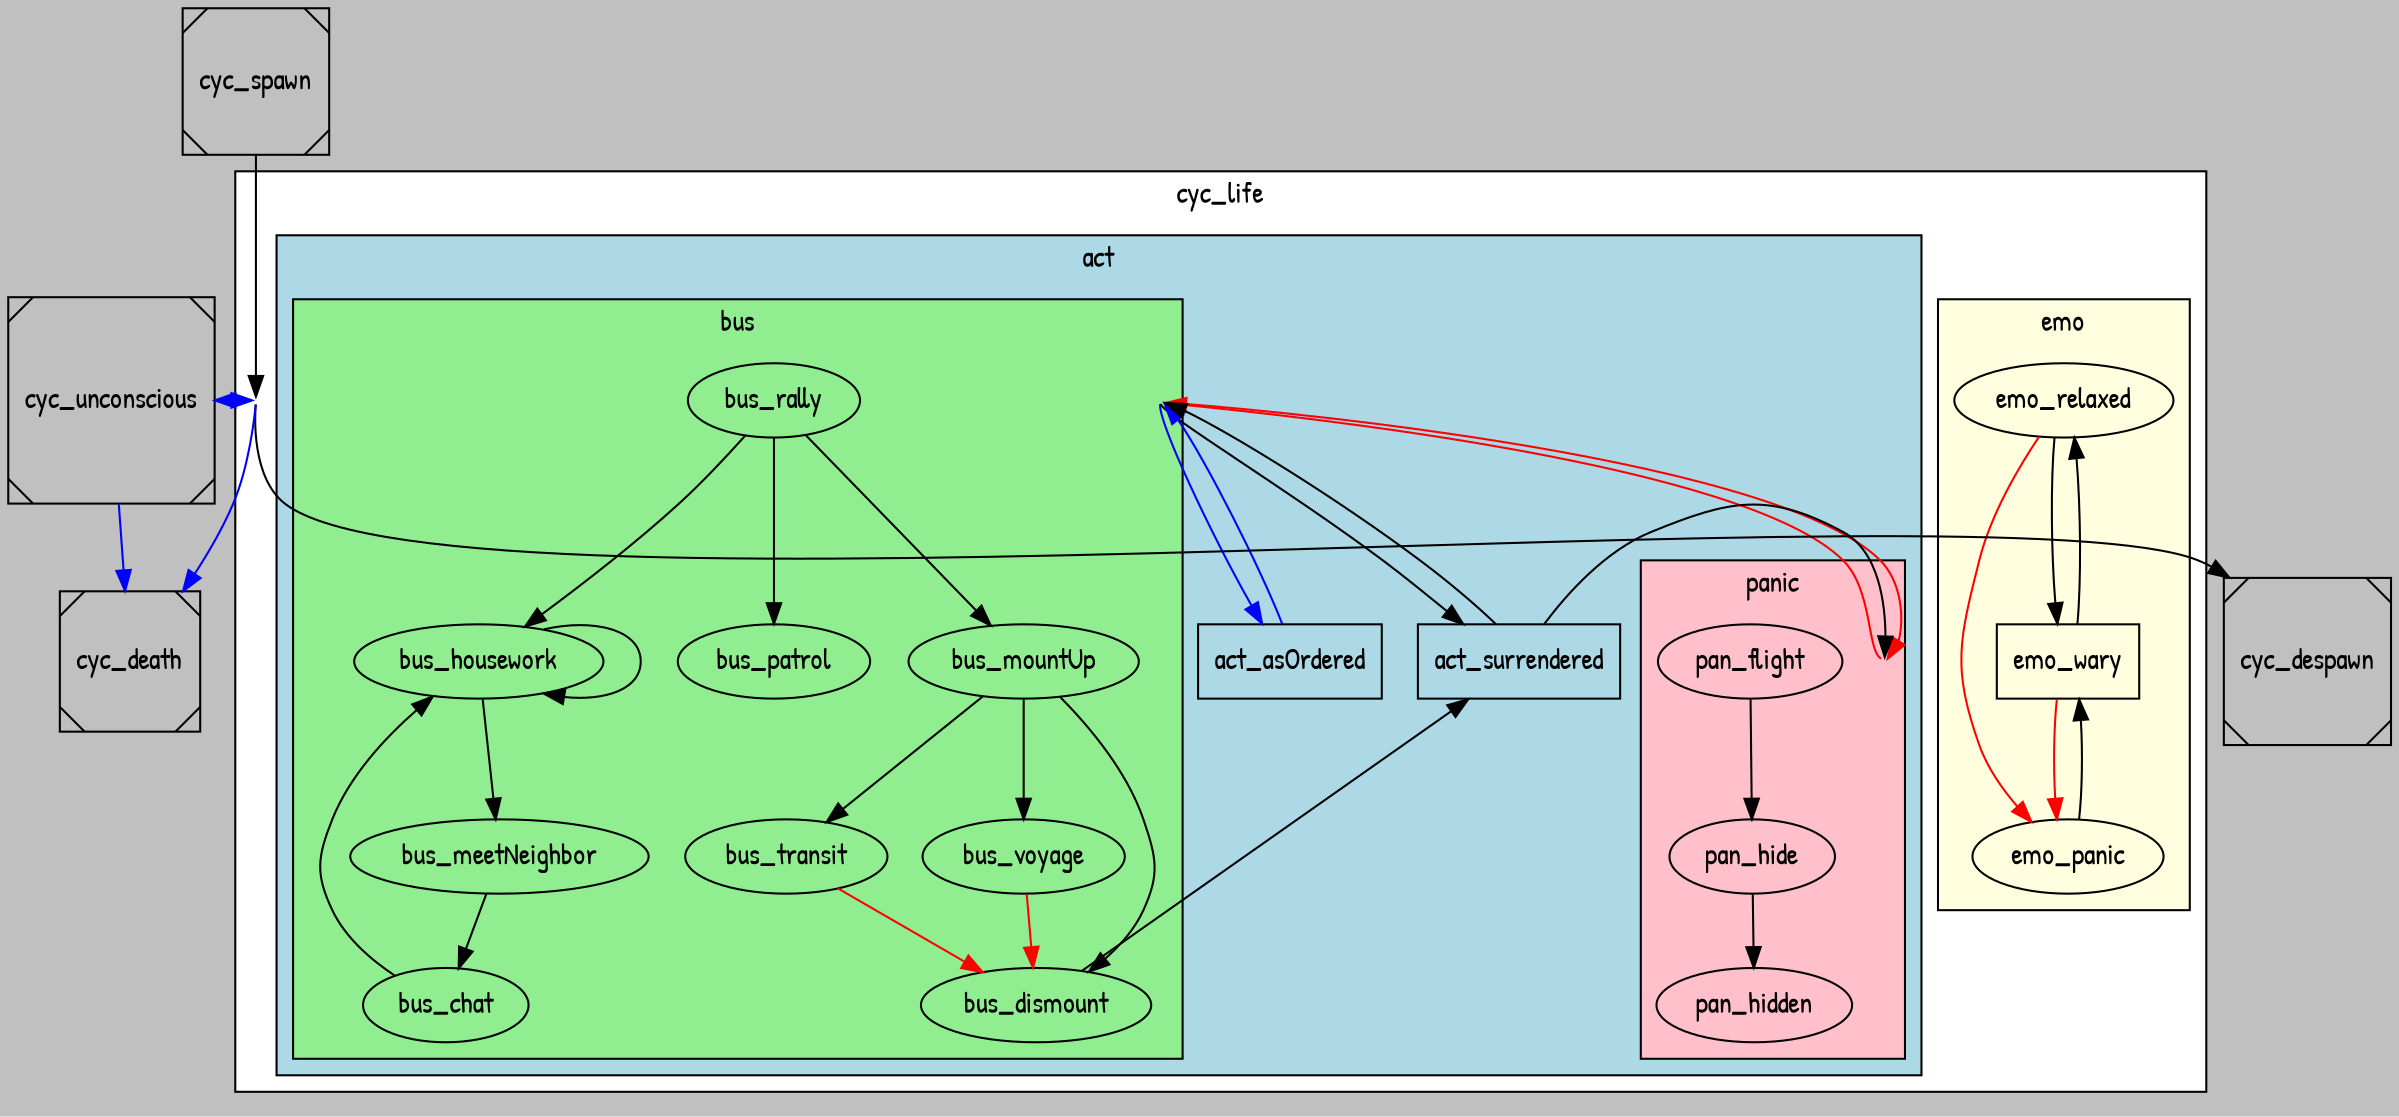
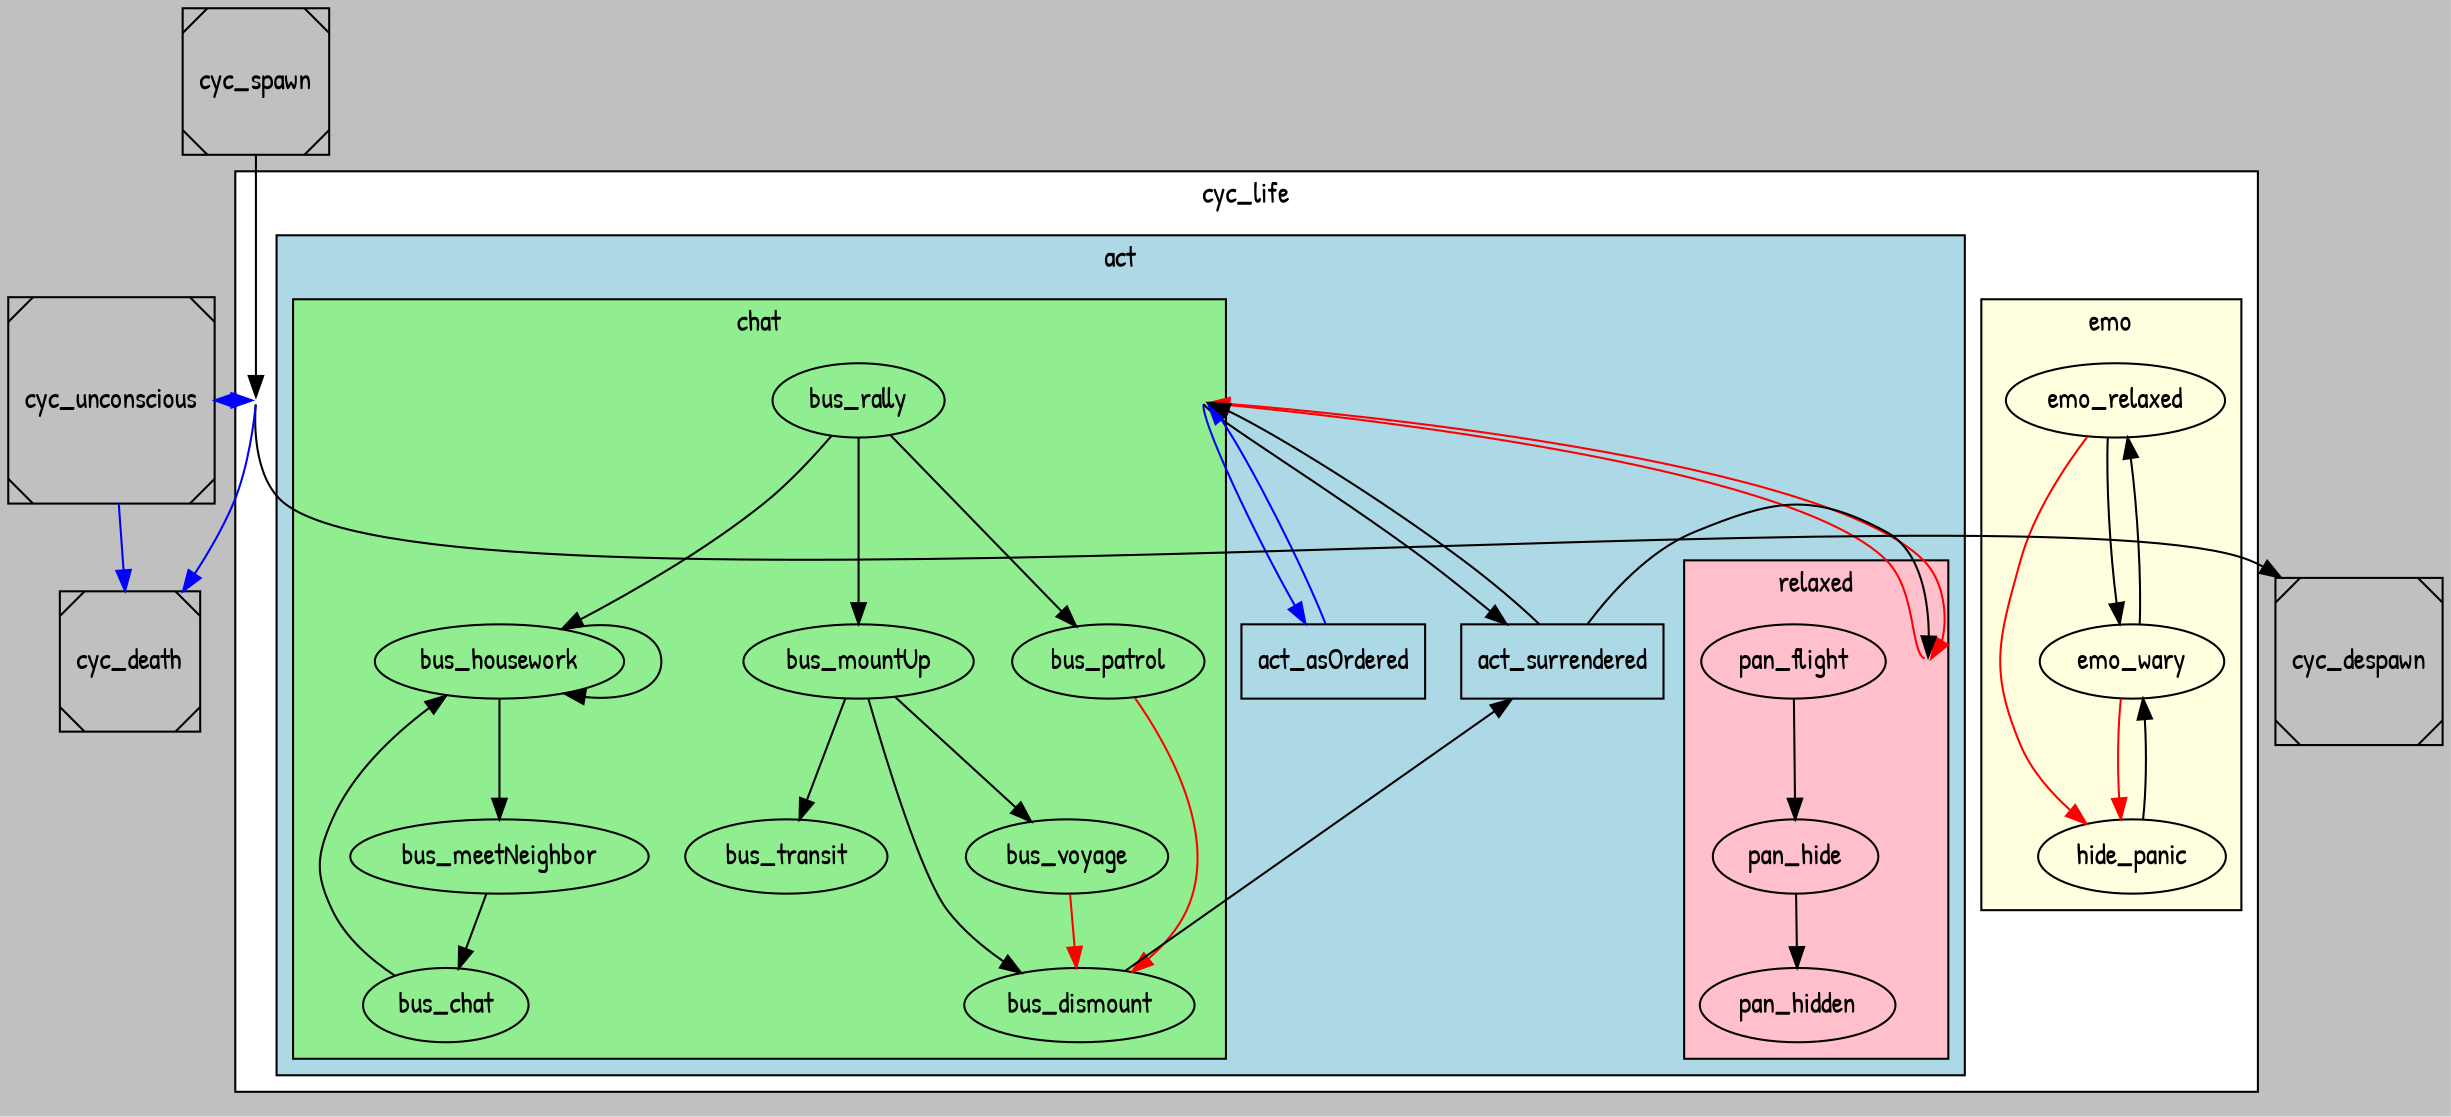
(738, 323) -> (760, 323)
(1773, 584) -> (1816, 584)
(2068, 661) -> (2132, 661)
(2068, 857) -> (2132, 857)
(901, 925) -> (1195, 829)
